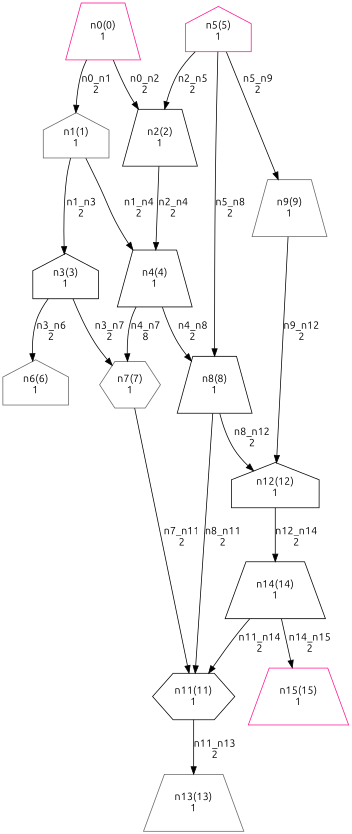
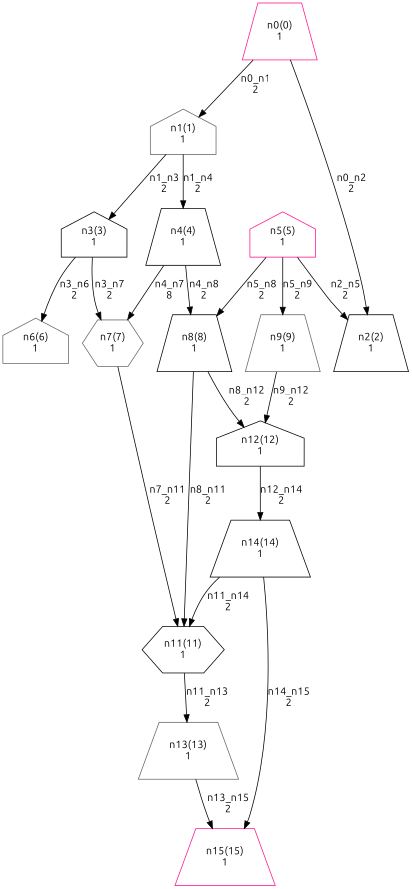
(158, 204) -> none
none -> (202, 801)
